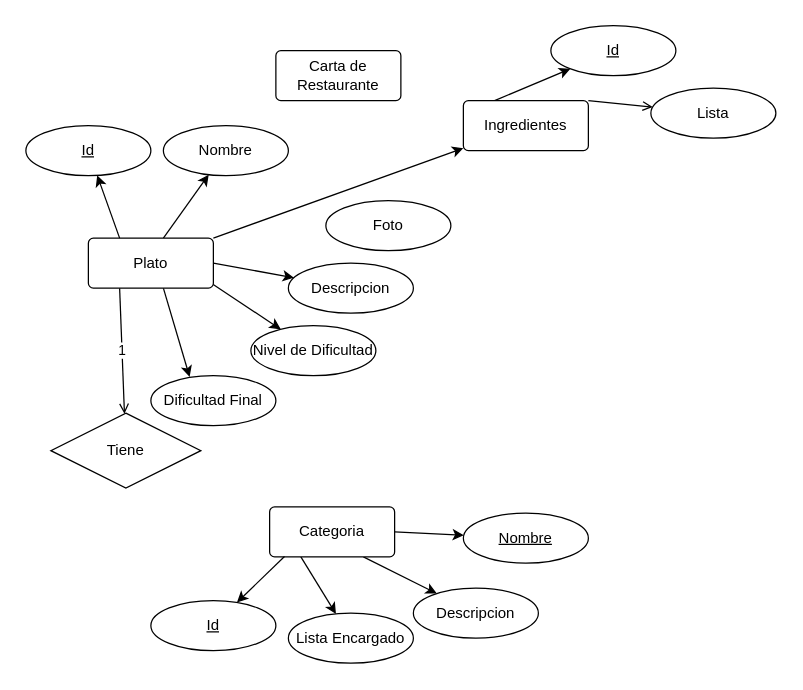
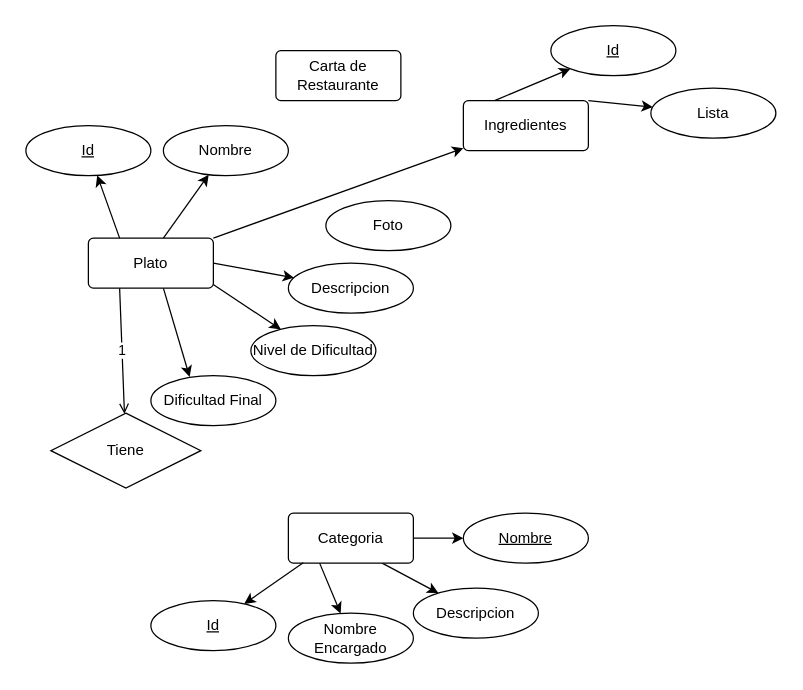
(645, 106) -> (643, 106)
(332, 532) -> (351, 538)
(351, 638) -> (351, 638)
